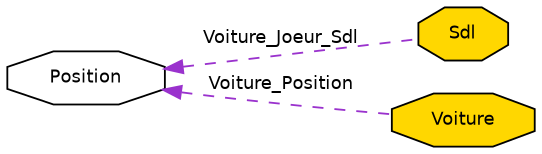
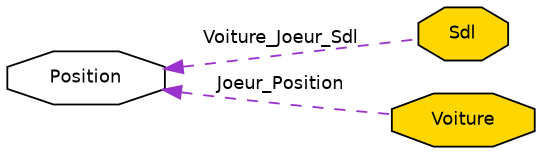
(278, 84) -> (278, 84)
